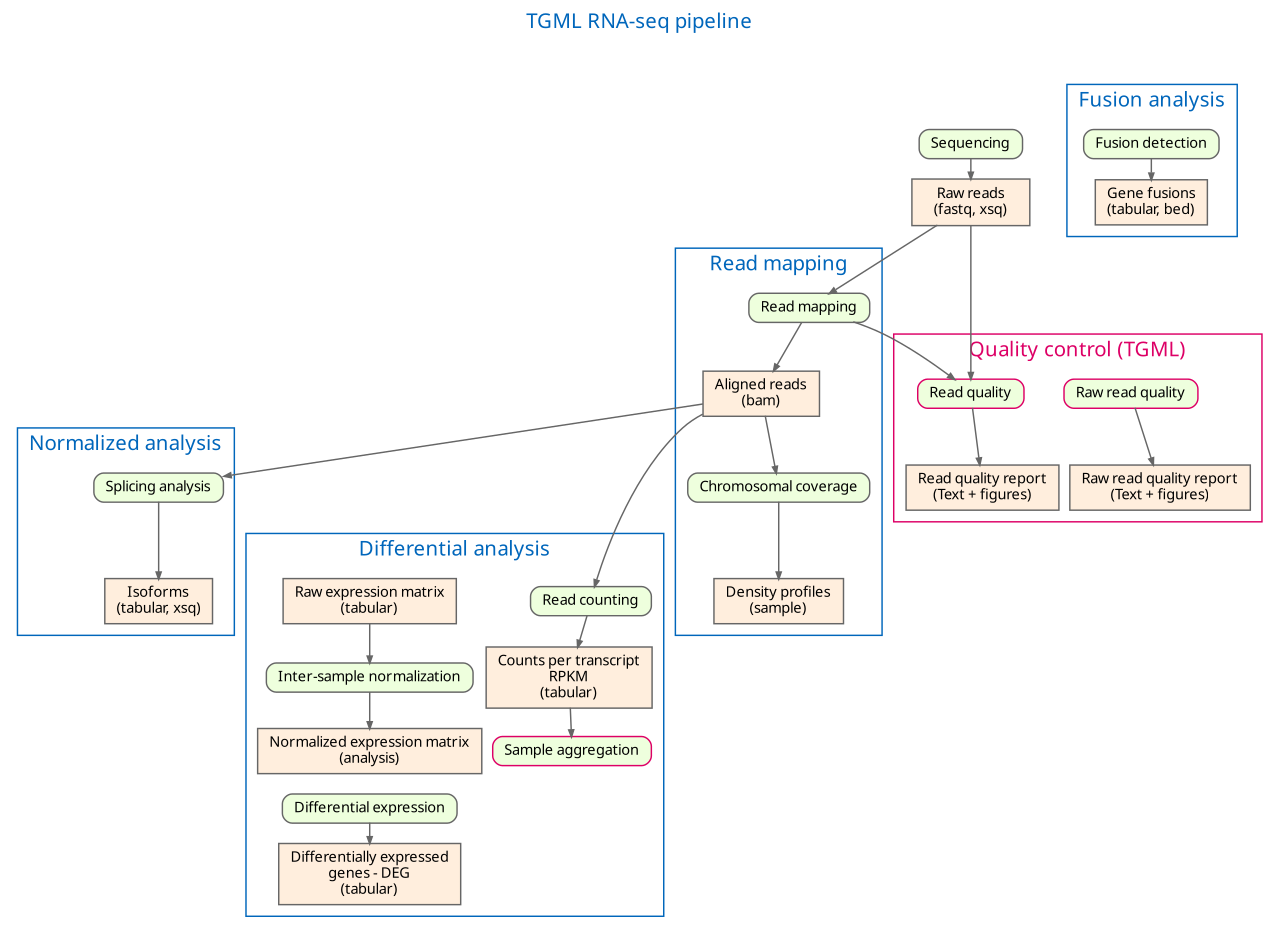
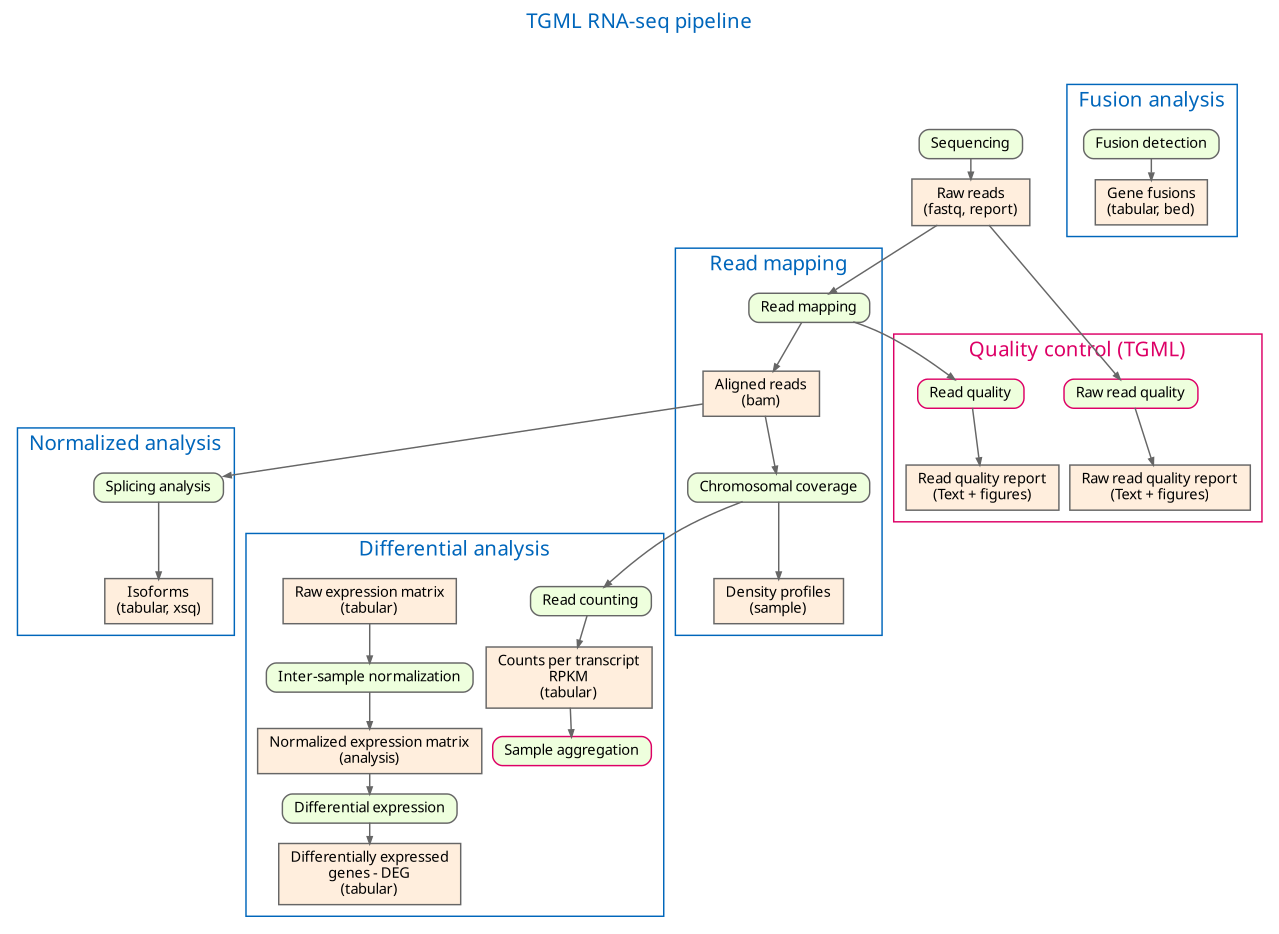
(971, 210) -> (971, 210)
(971, 299) -> (1052, 300)
(636, 488) -> (685, 527)
none -> (370, 780)
